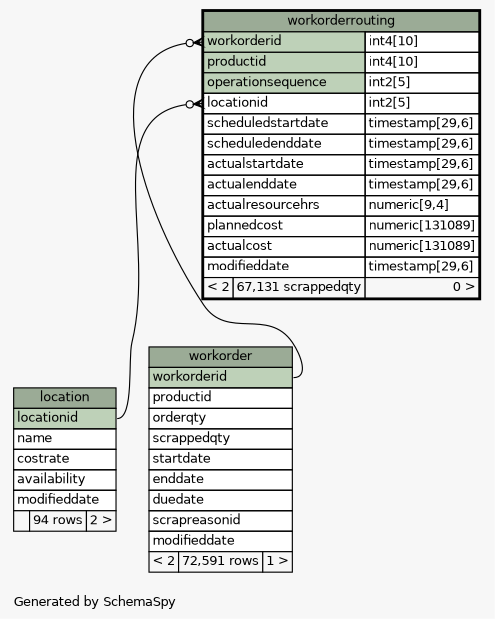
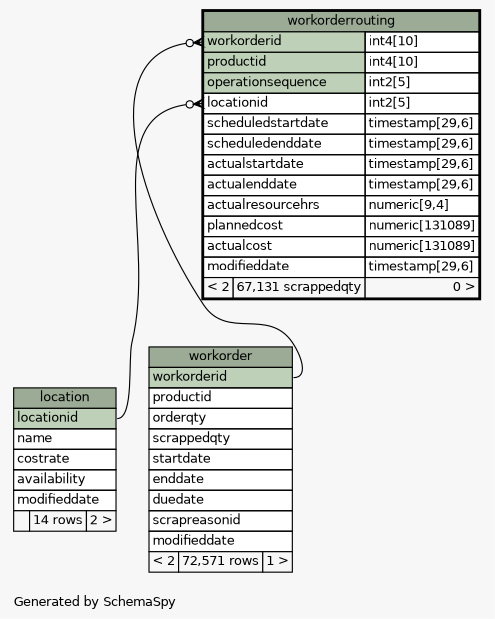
(58, 520) -> (58, 520)
(221, 561) -> (221, 561)
